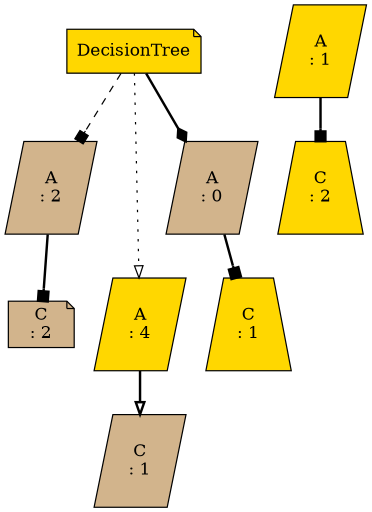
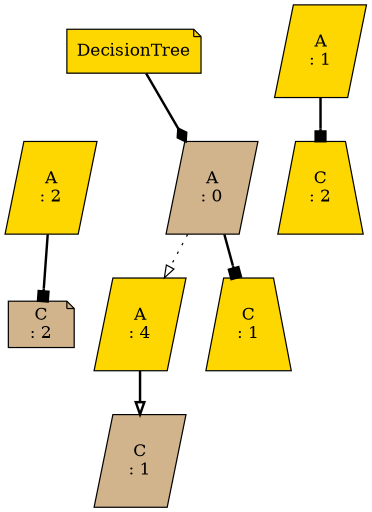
(103, 102) -> none
(137, 169) -> (179, 251)
(51, 188) -> (51, 188)
